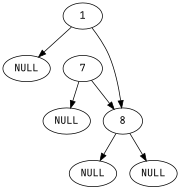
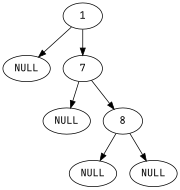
(112, 62) -> (83, 39)
